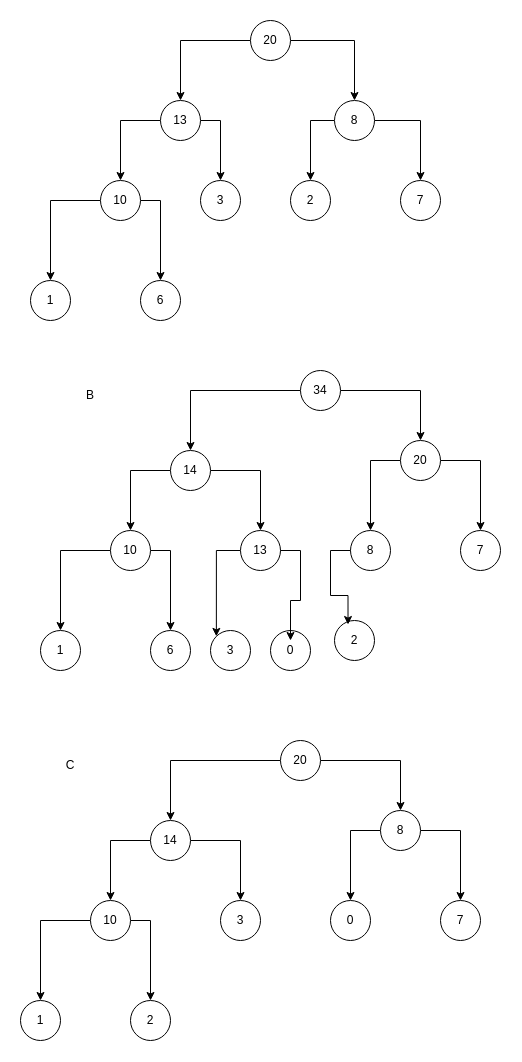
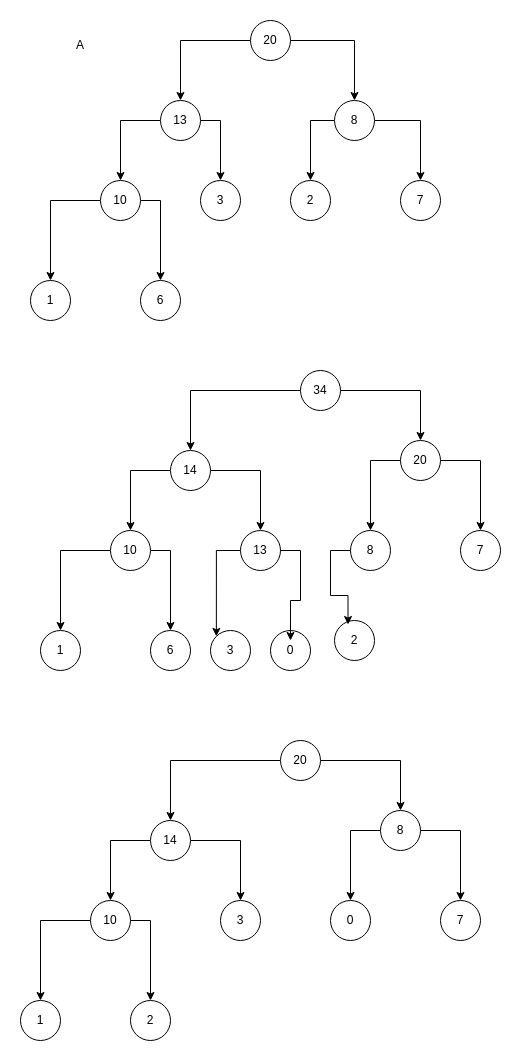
none -> (81, 46)
(91, 396) -> none
(71, 766) -> none
